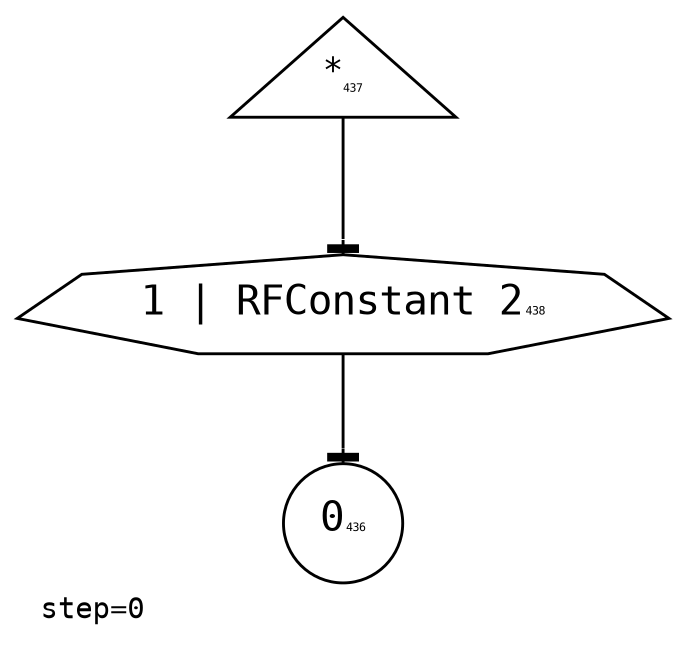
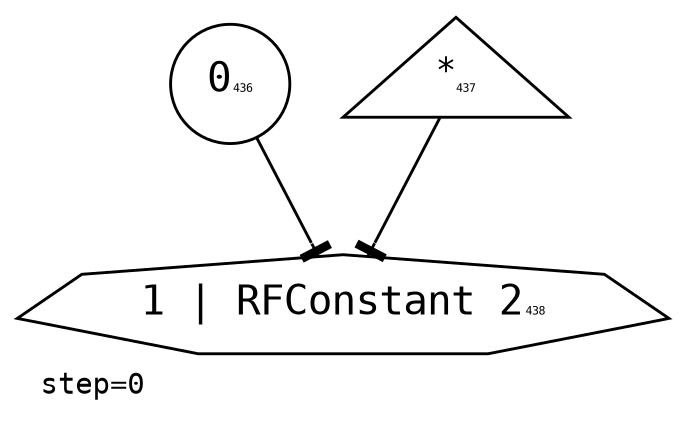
(343, 401) -> (284, 191)
